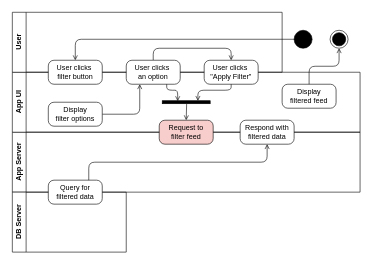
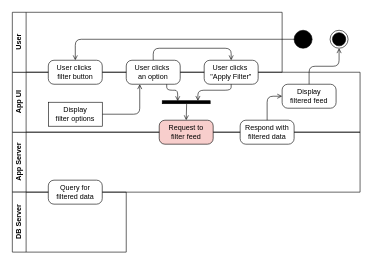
none -> (267, 103)
(75, 114) -> (75, 114)
(177, 162) -> none
